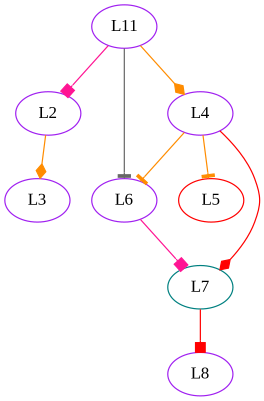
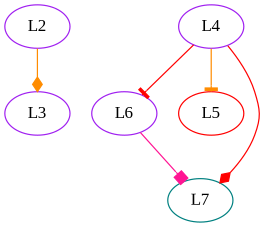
(124, 27) -> none
(164, 155) -> (170, 68)
(200, 374) -> none
